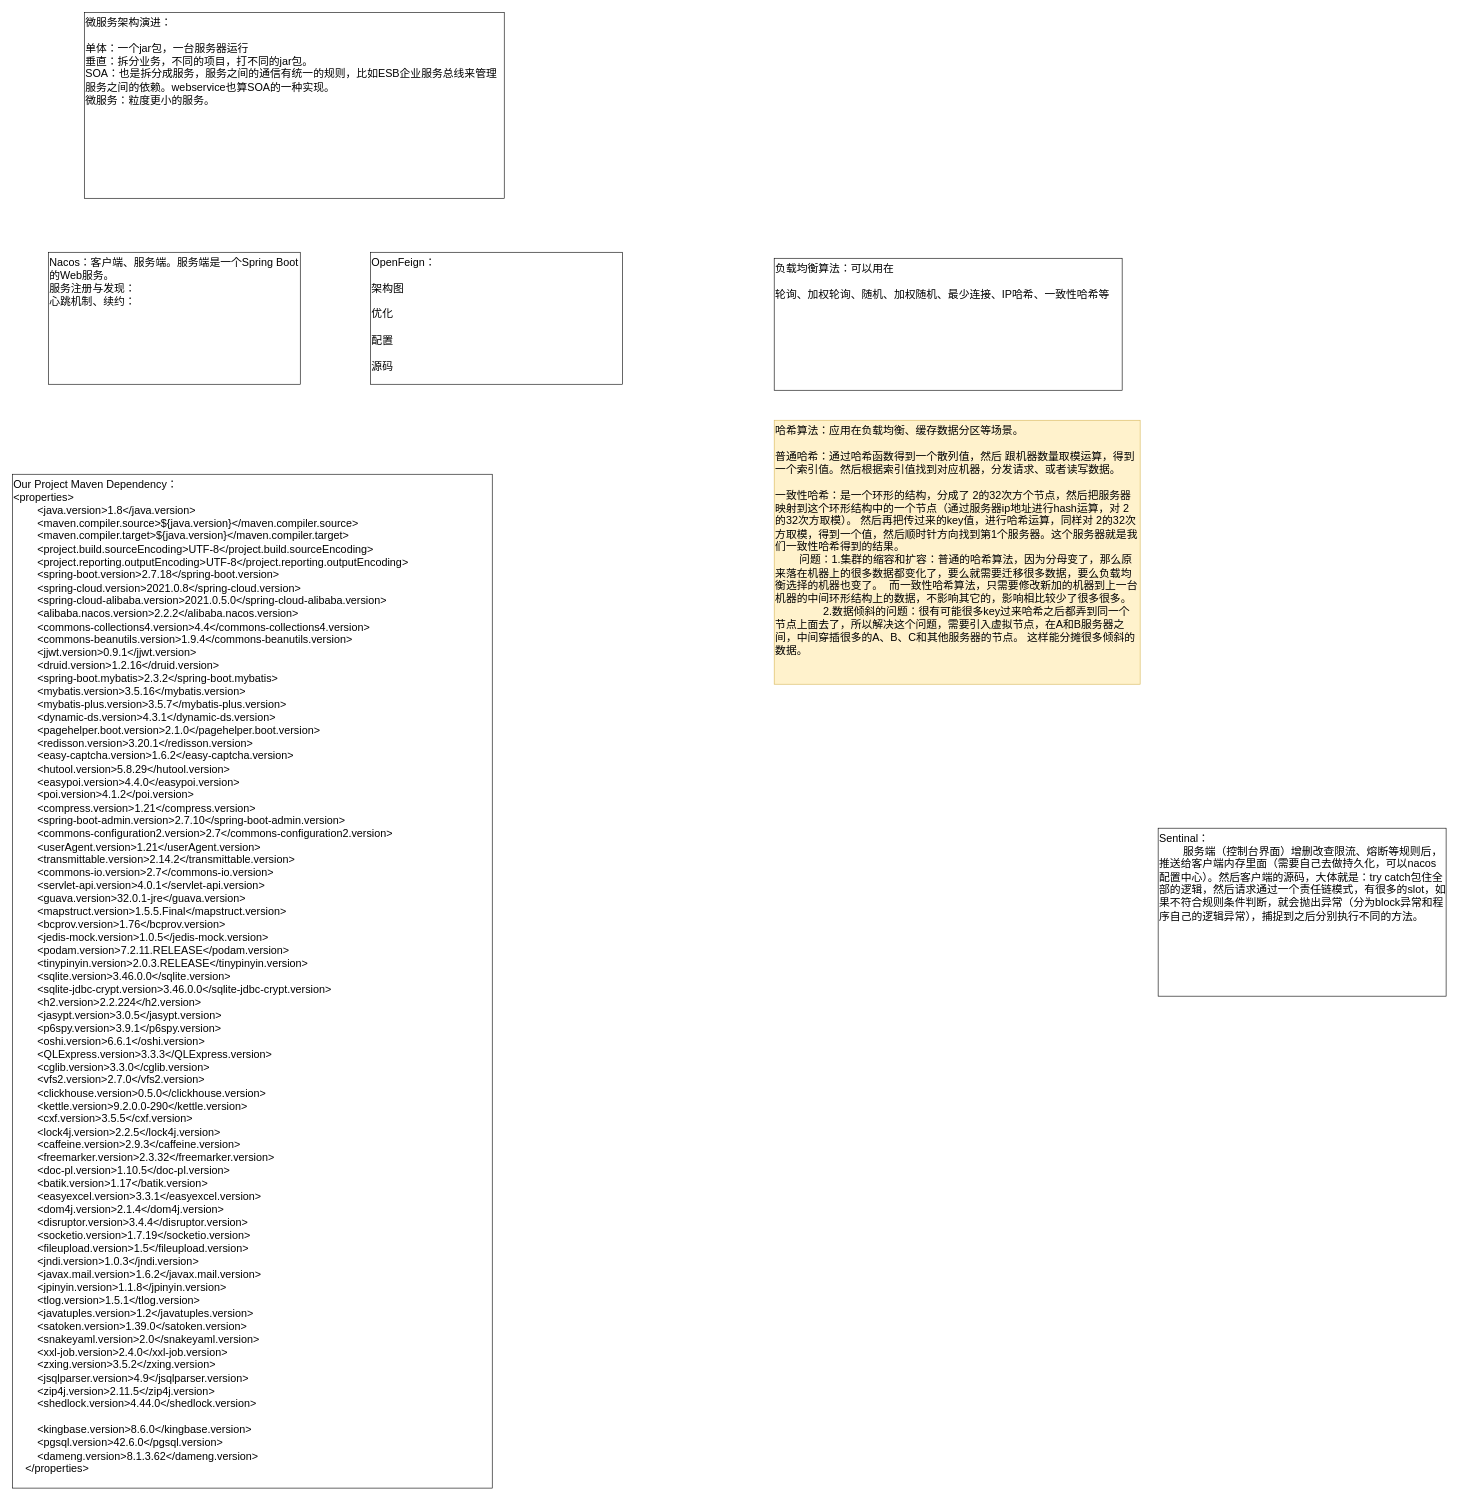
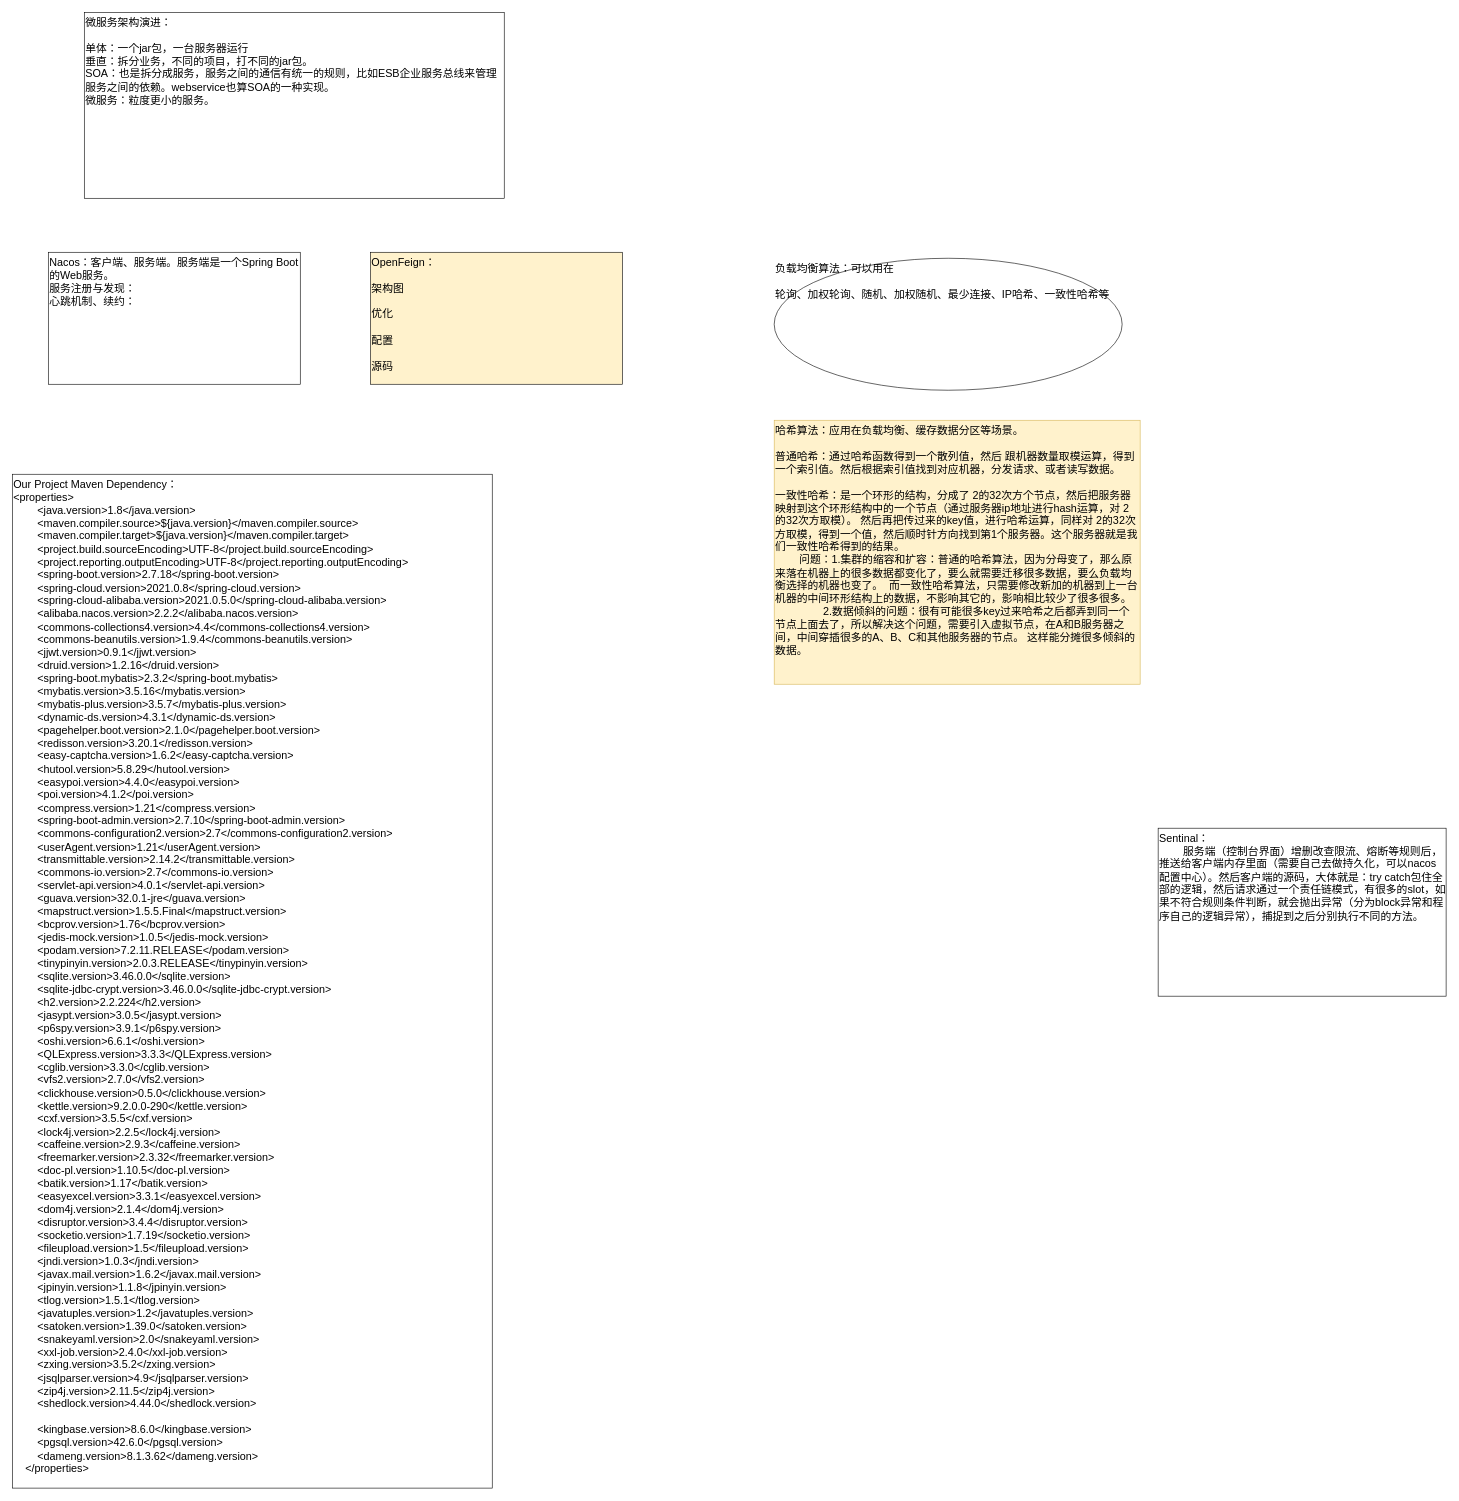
(497, 318) -> (497, 318)
(948, 324) -> (948, 324)
